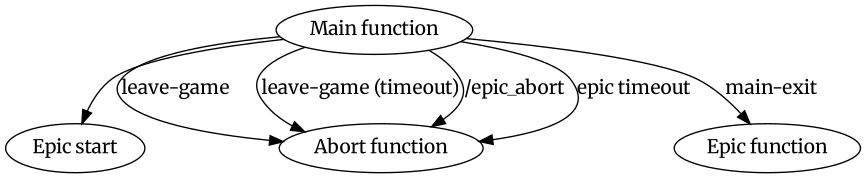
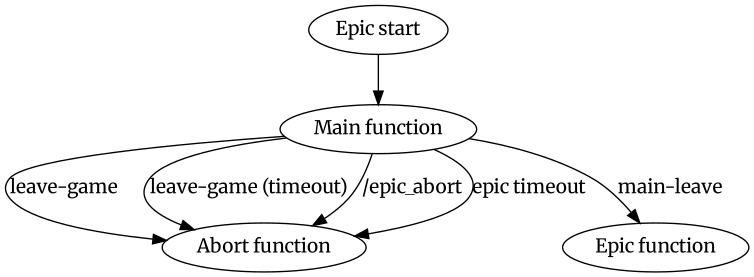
(176, 56) -> (378, 73)
(771, 89) -> (671, 188)
